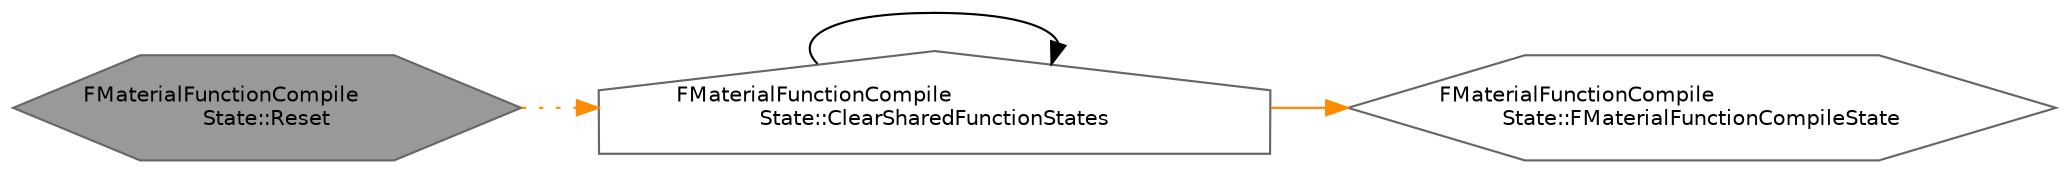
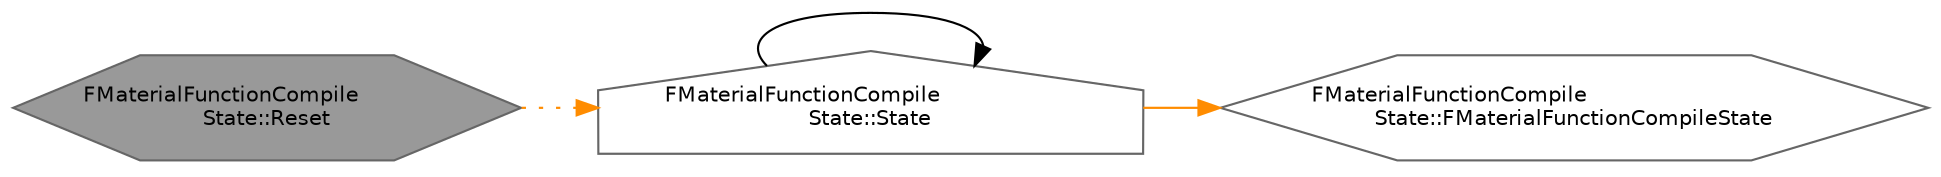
(935, 108) -> (871, 108)
